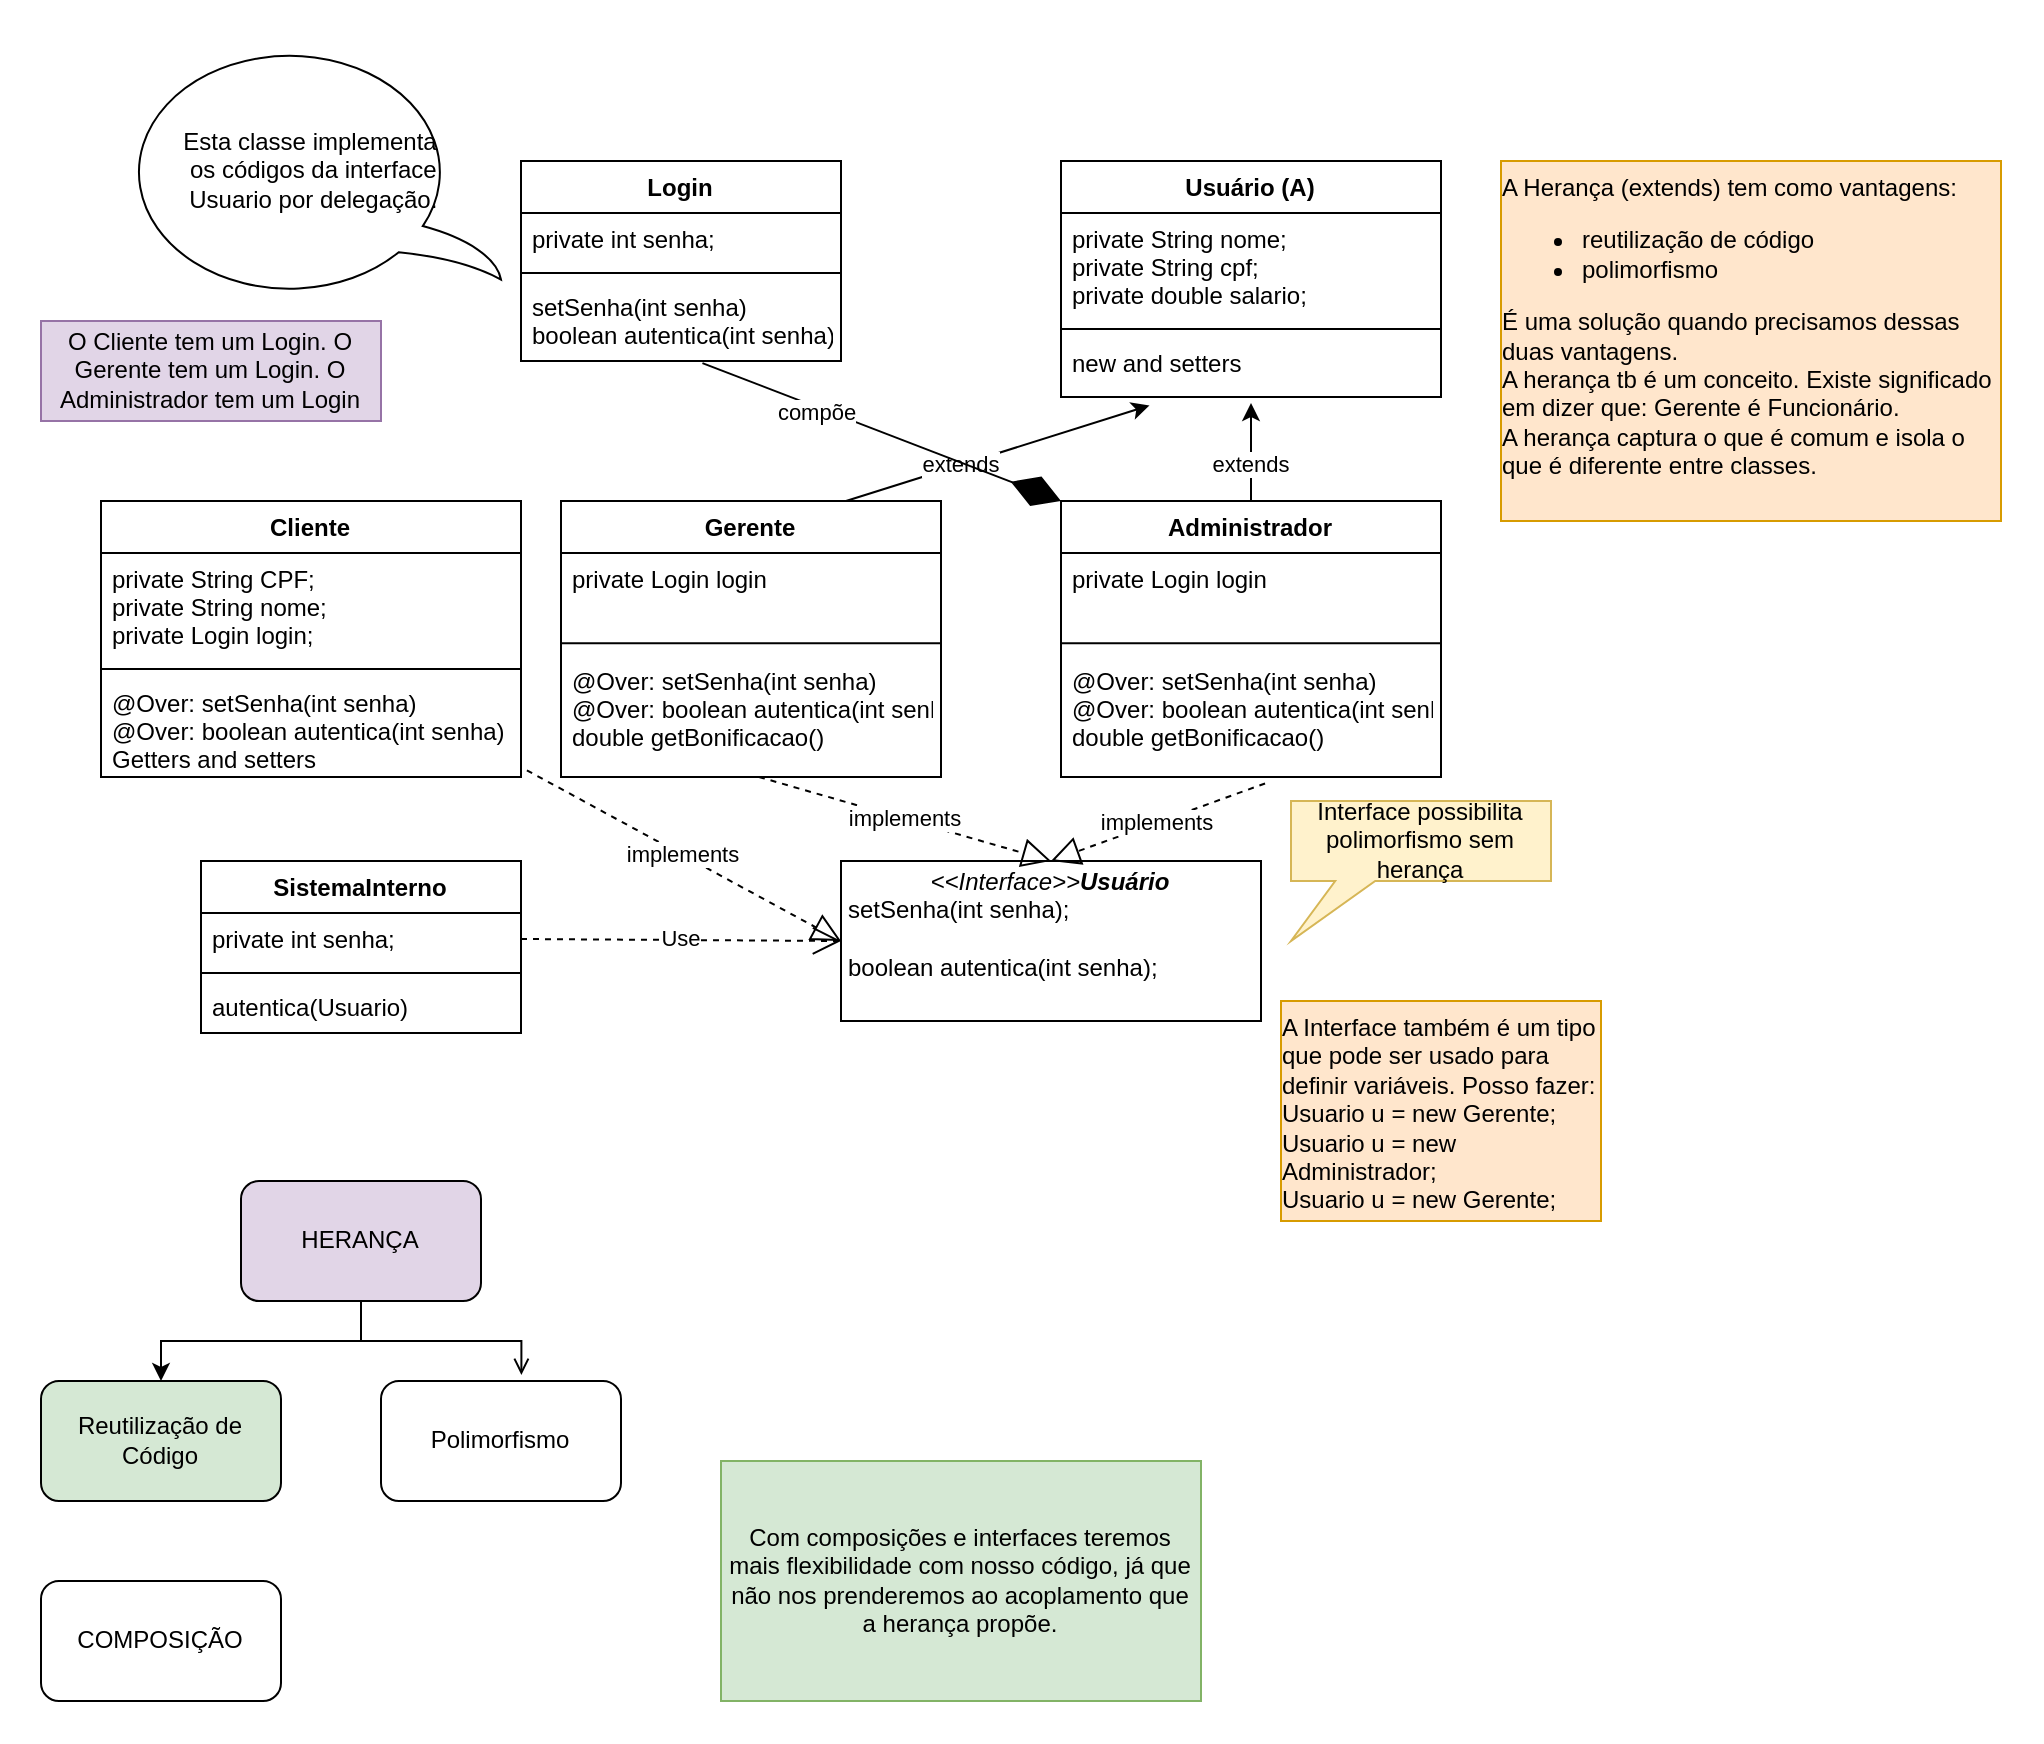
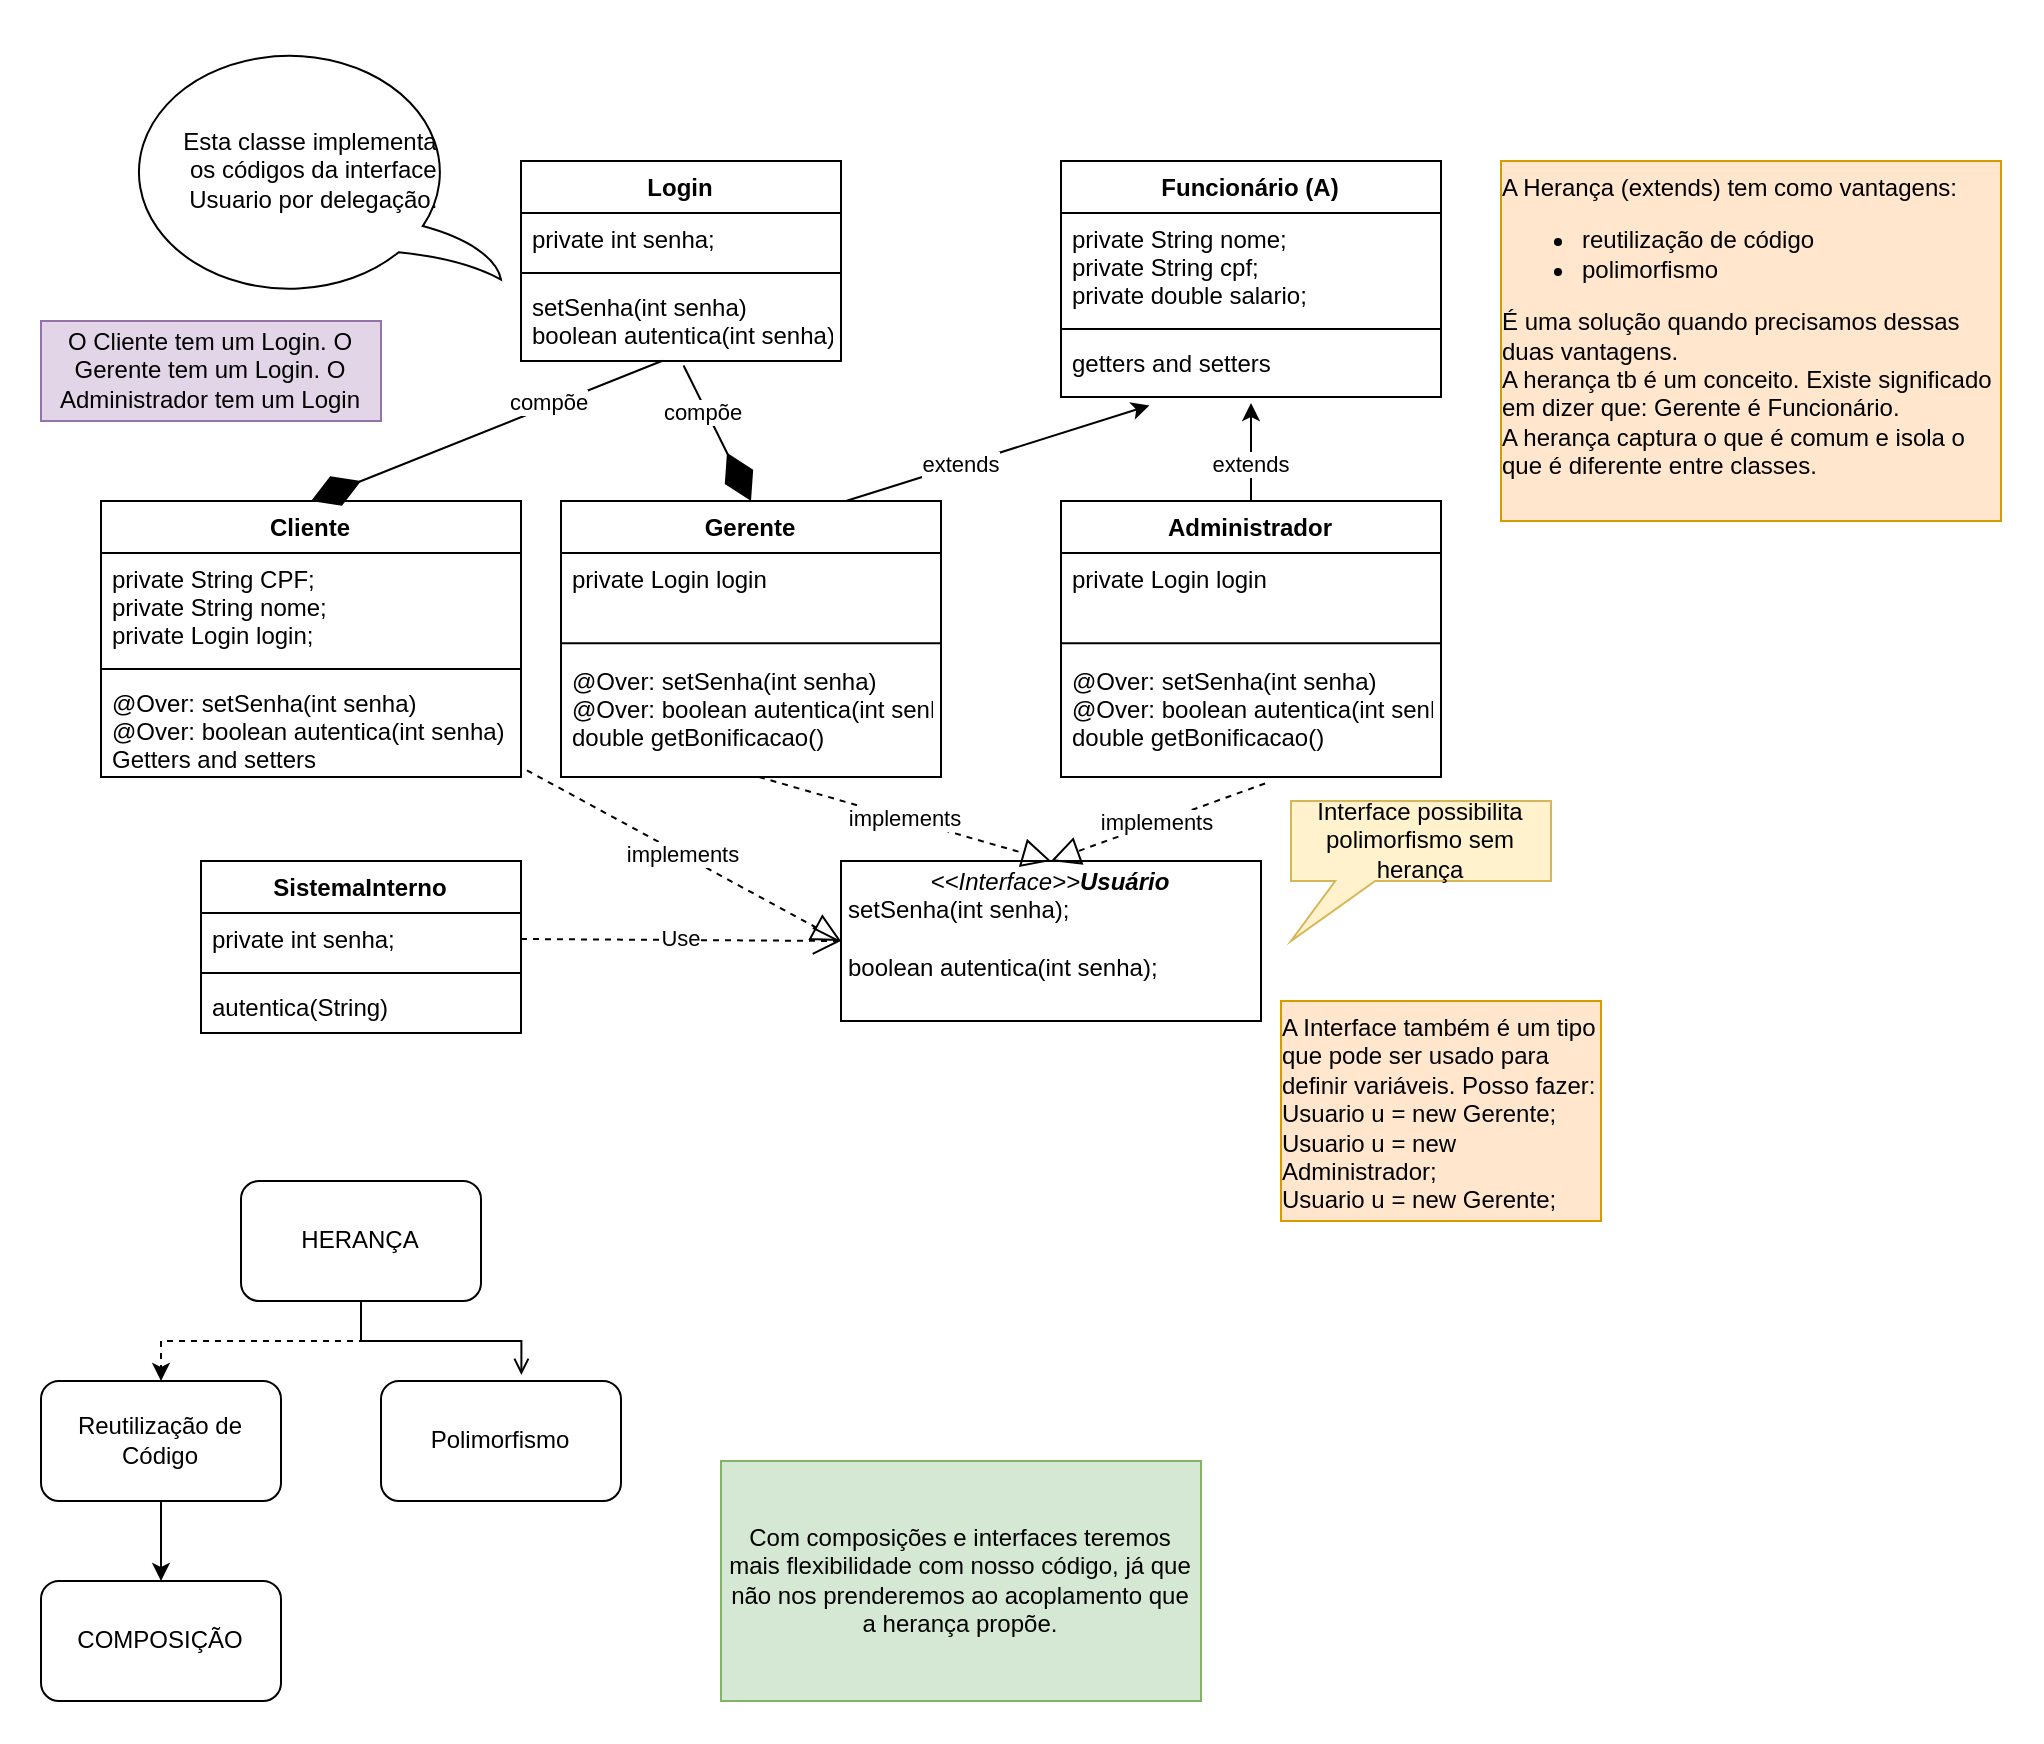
(1250, 188) -> (1250, 188)
(1167, 364) -> (1193, 364)
none -> (705, 410)
(886, 434) -> none
none -> (443, 448)
(327, 1008) -> (320, 1008)
(361, 1241) -> (361, 1241)
(247, 1341) -> (247, 1341)
(161, 1441) -> (161, 1441)
none -> (161, 1534)
